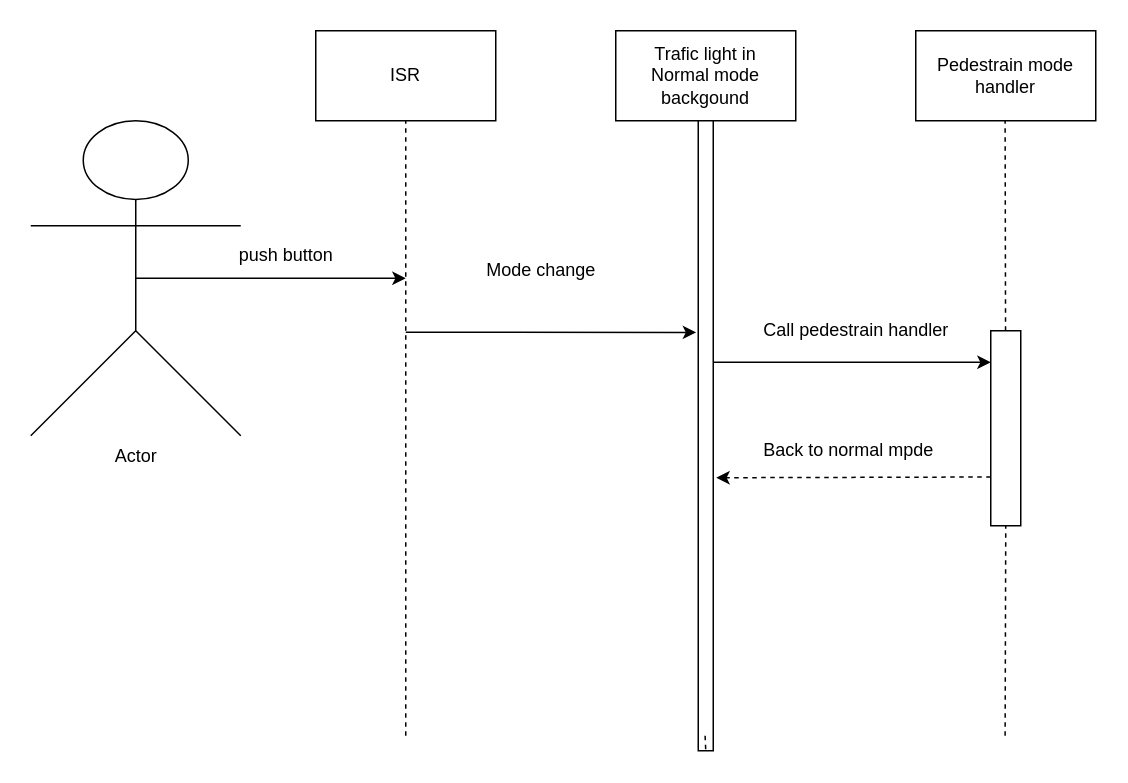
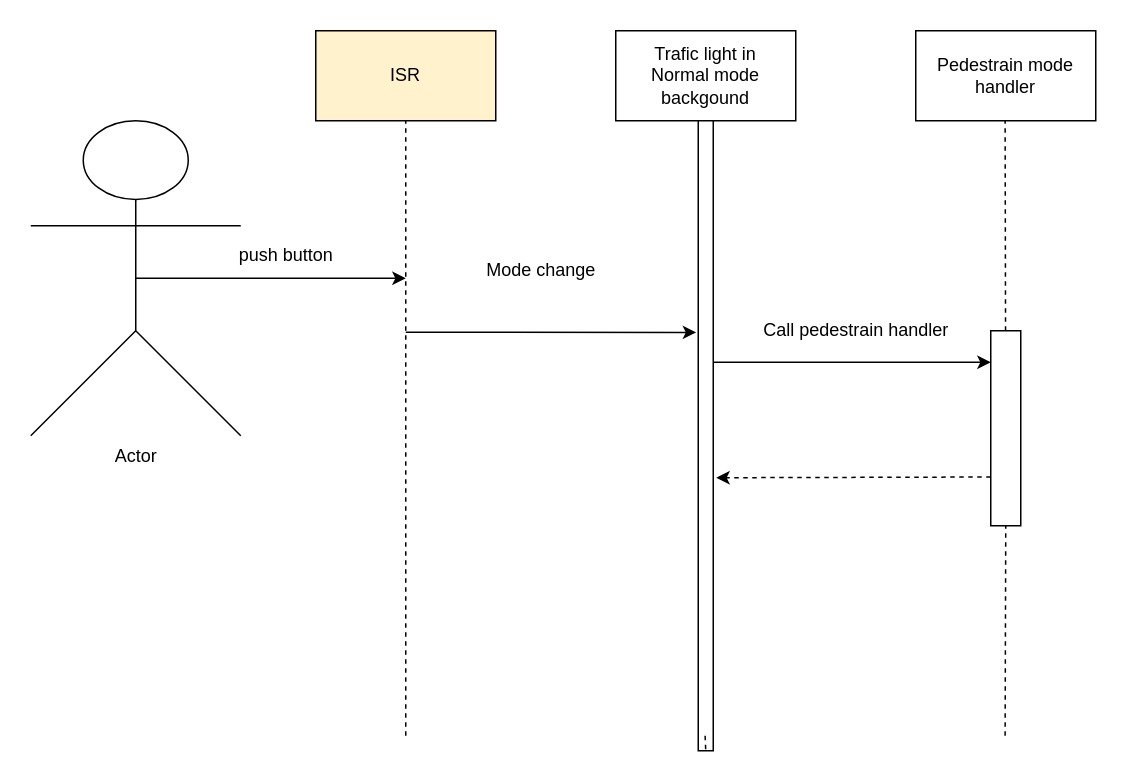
(406, 76) -> (406, 76)
(848, 451) -> none
